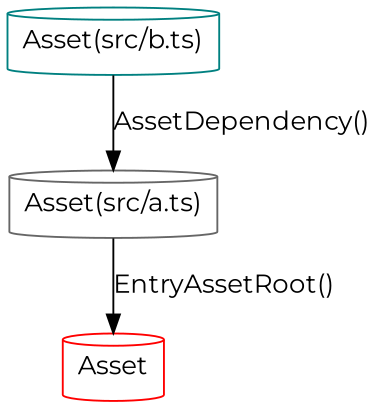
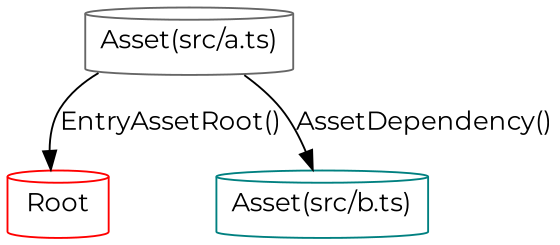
(113, 113) -> (281, 109)
(113, 367) -> (58, 204)
